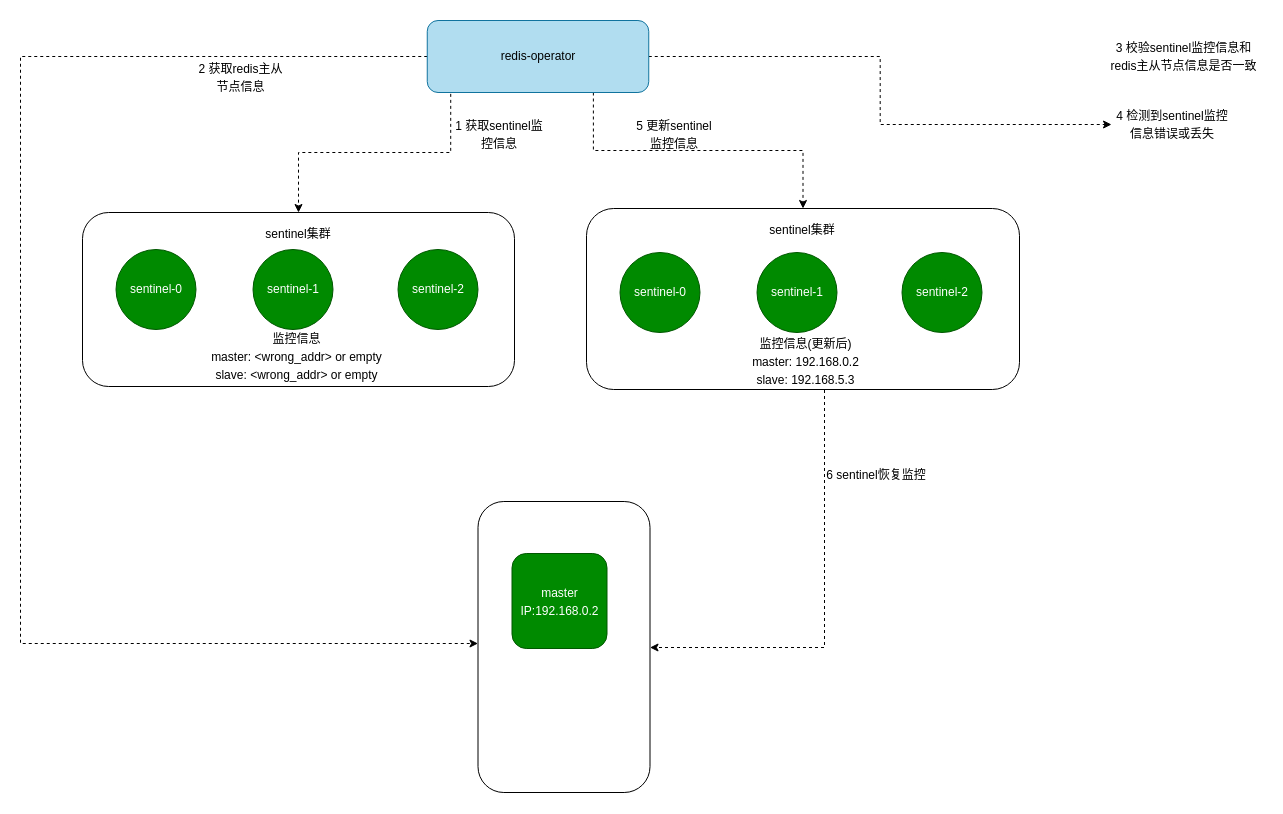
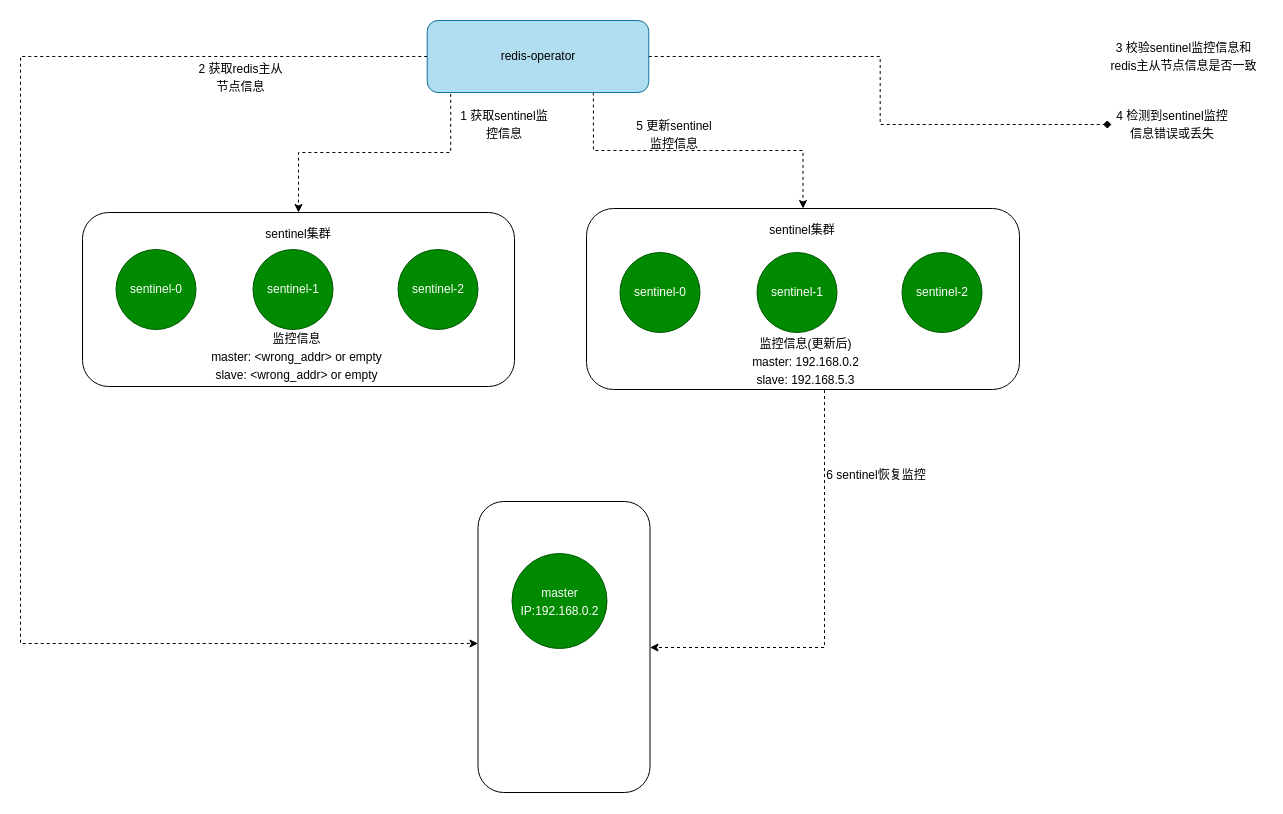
(1103, 125) -> (1103, 125)
(499, 135) -> (504, 125)
(560, 601) -> (560, 601)
